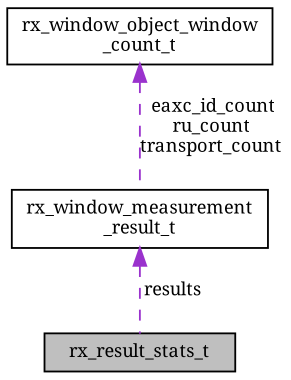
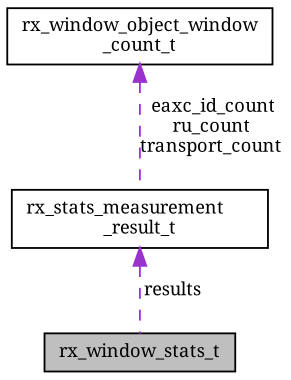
(140, 219) -> (140, 219)
(140, 352) -> (140, 352)
